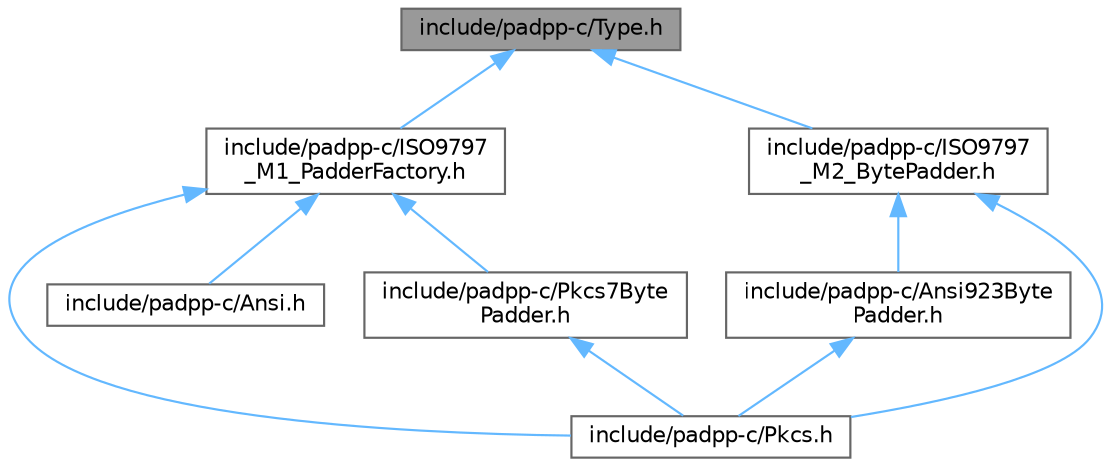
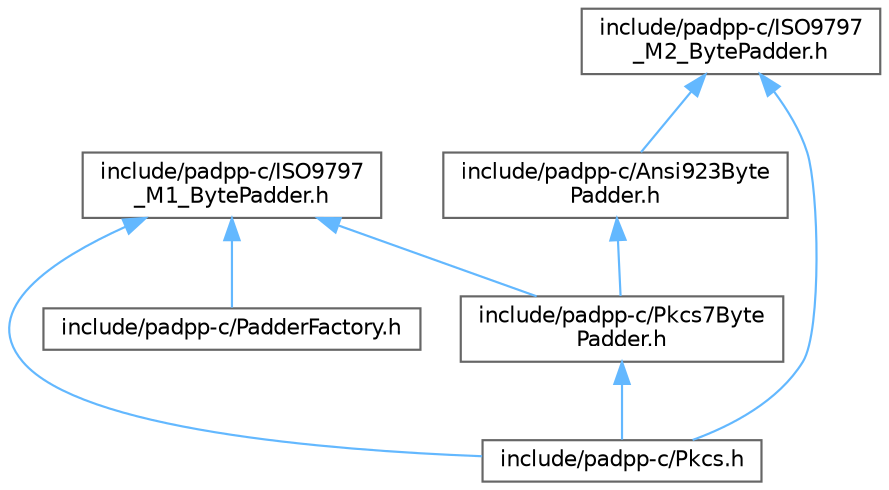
(541, 29) -> none
(356, 161) -> (232, 185)
(186, 305) -> (232, 329)
(786, 383) -> (619, 268)
